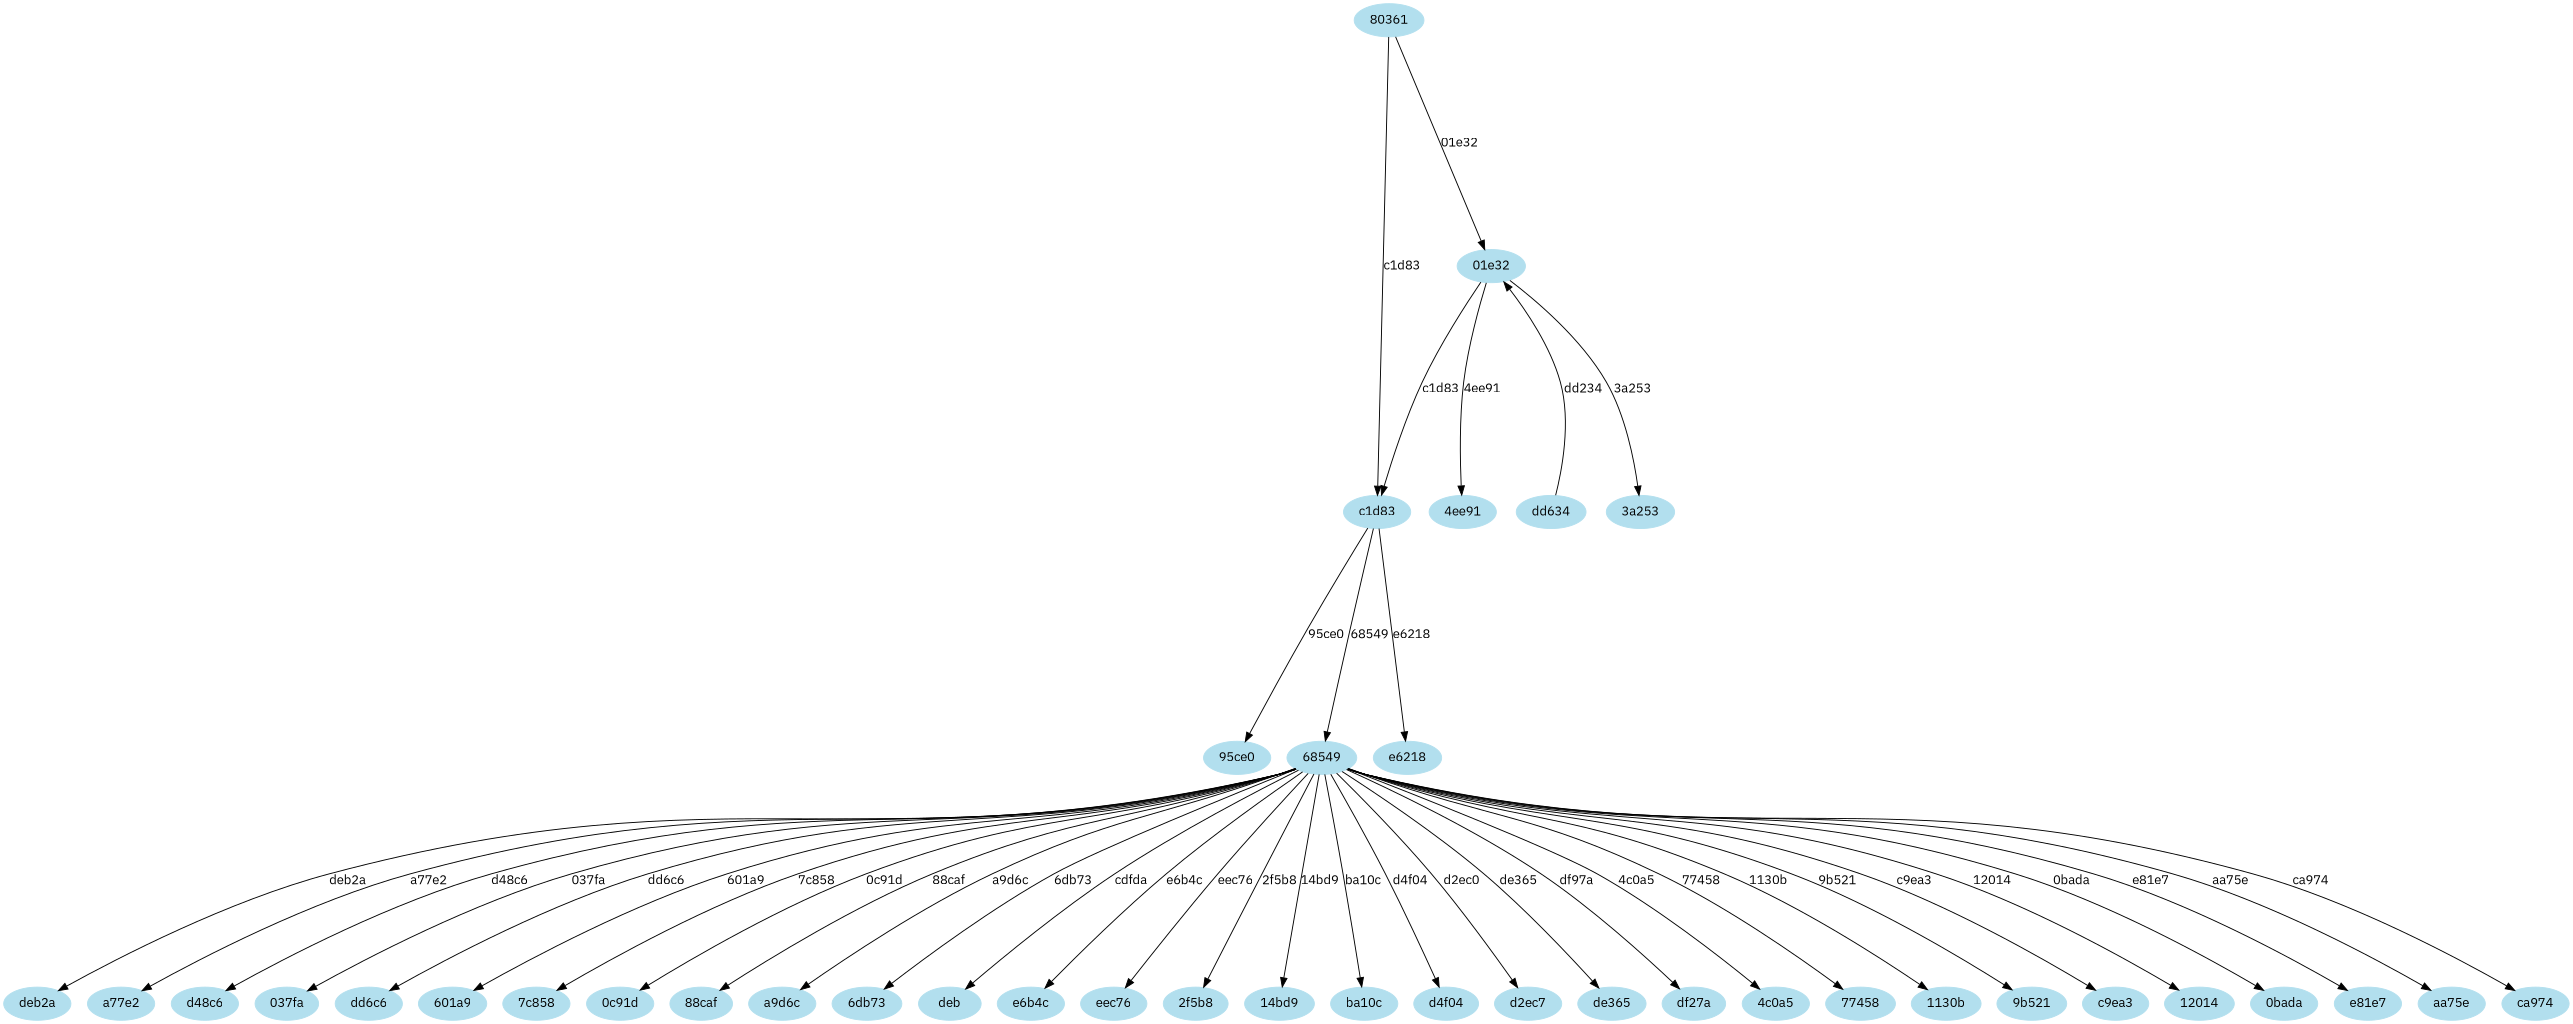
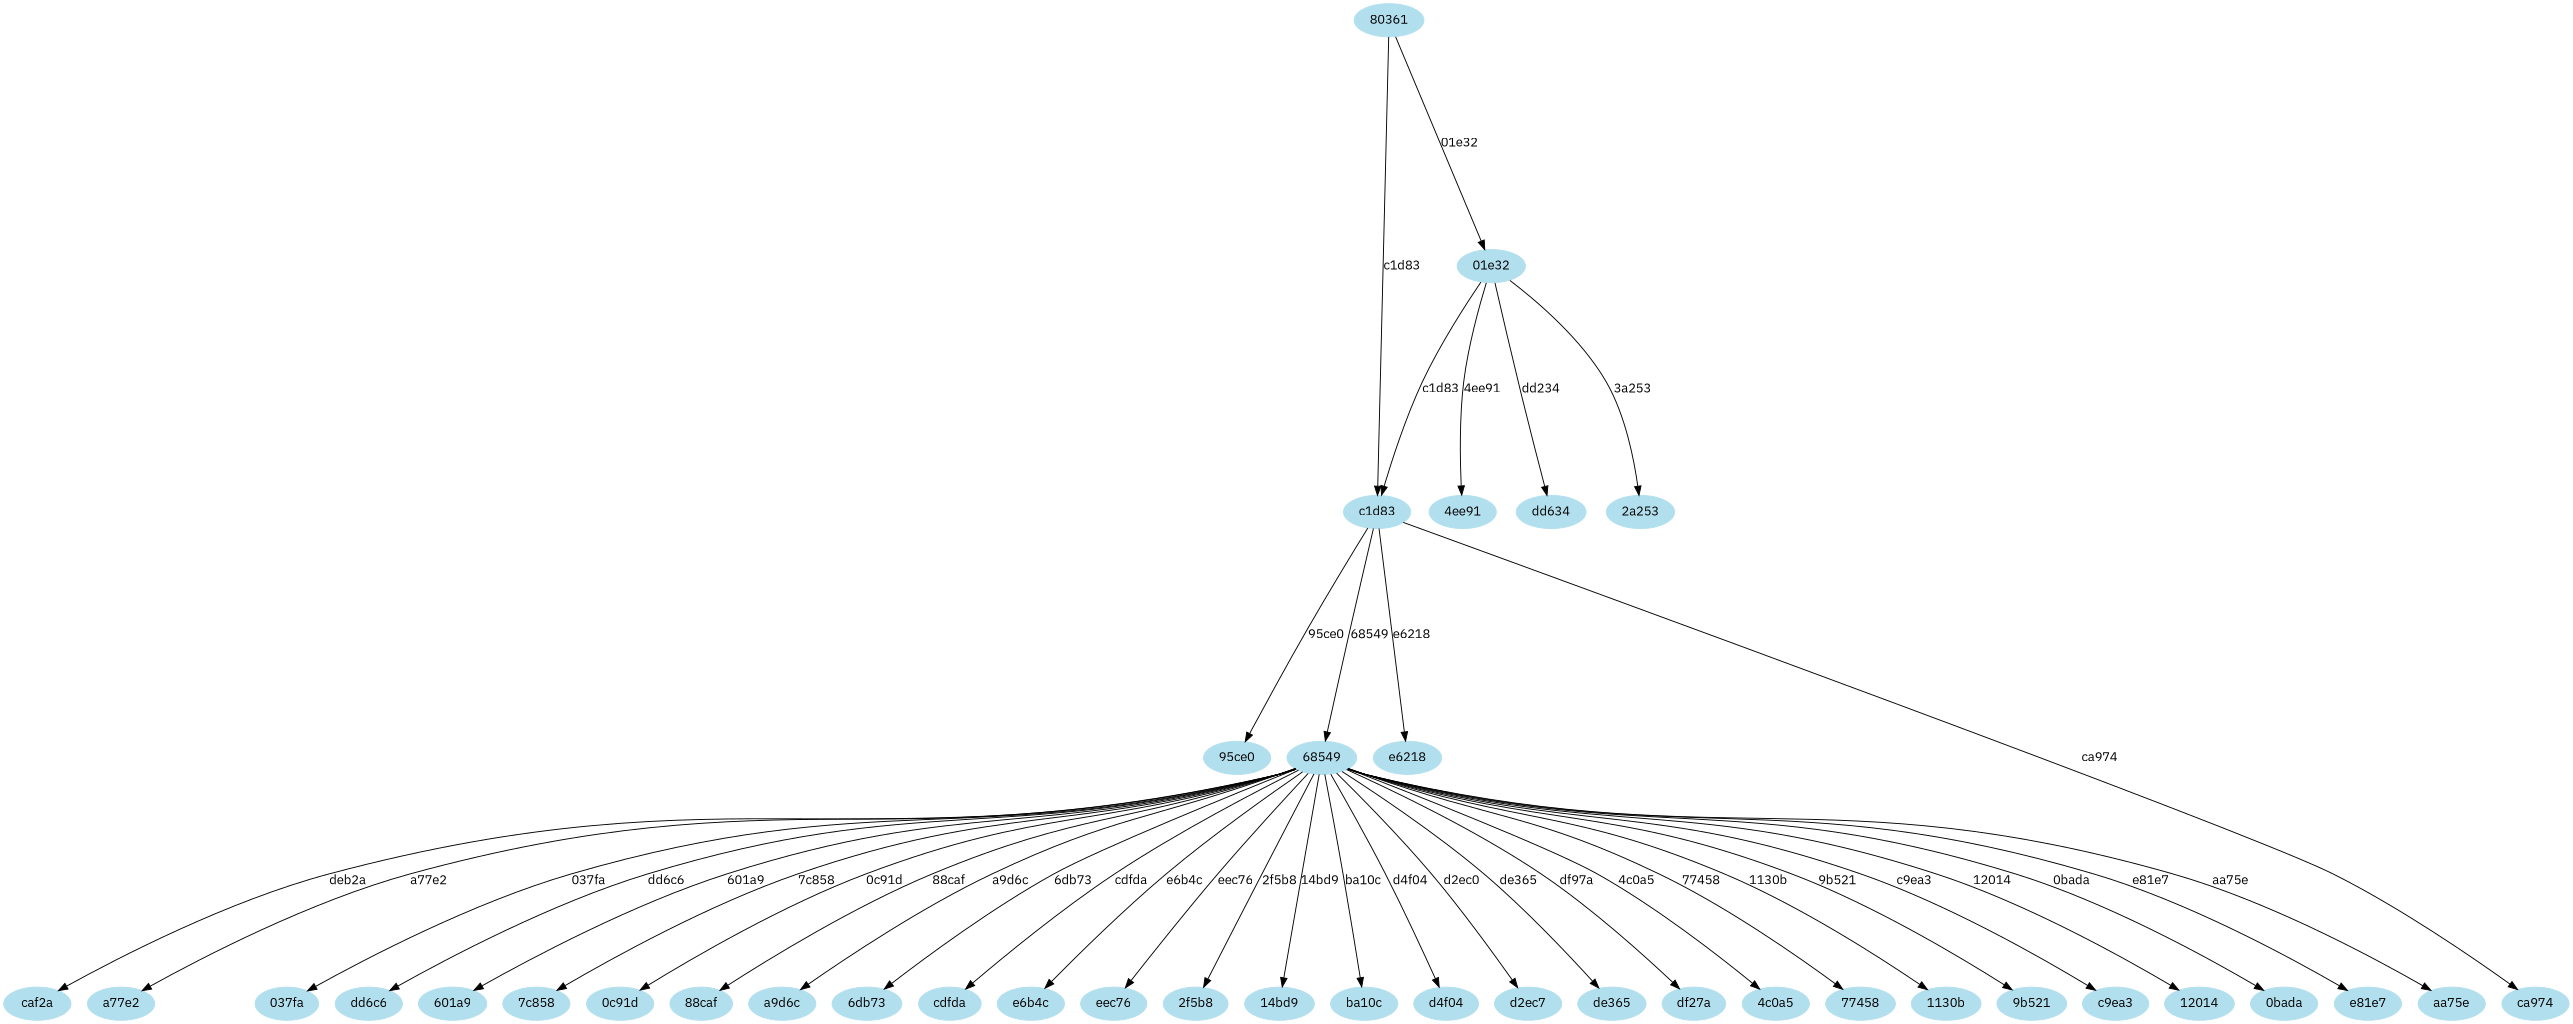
(1561, 386) -> (1519, 385)
(1640, 512) -> (1640, 512)
(1940, 822) -> (1967, 730)
(37, 1004) -> (37, 1004)
(205, 1004) -> none
(950, 1004) -> (950, 1004)
